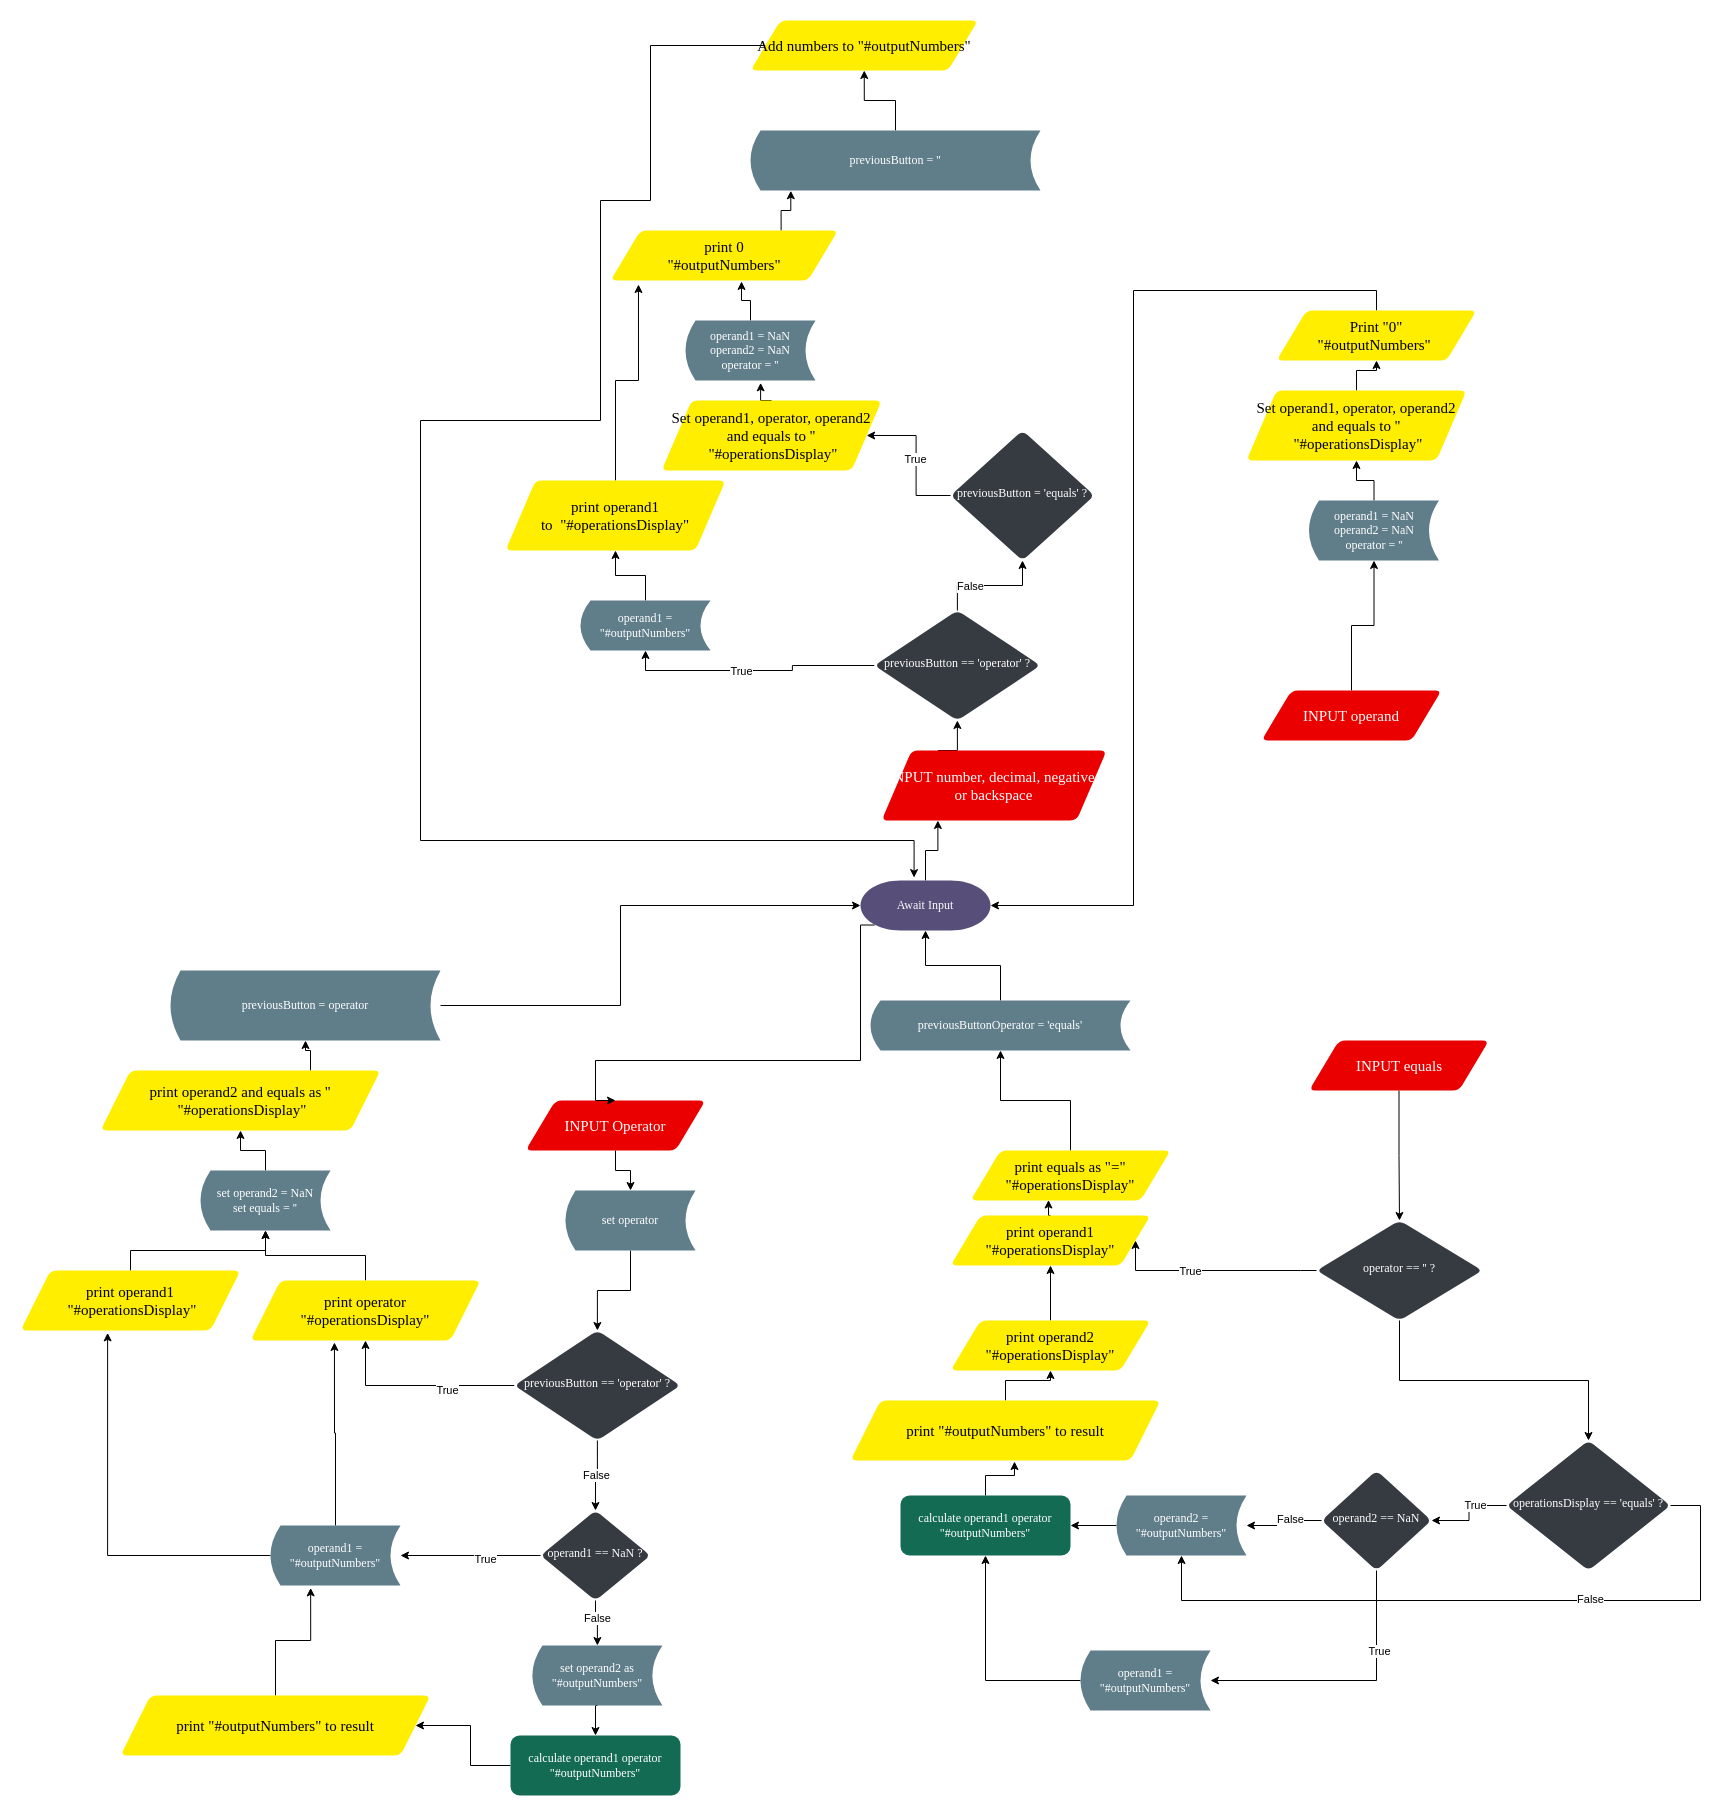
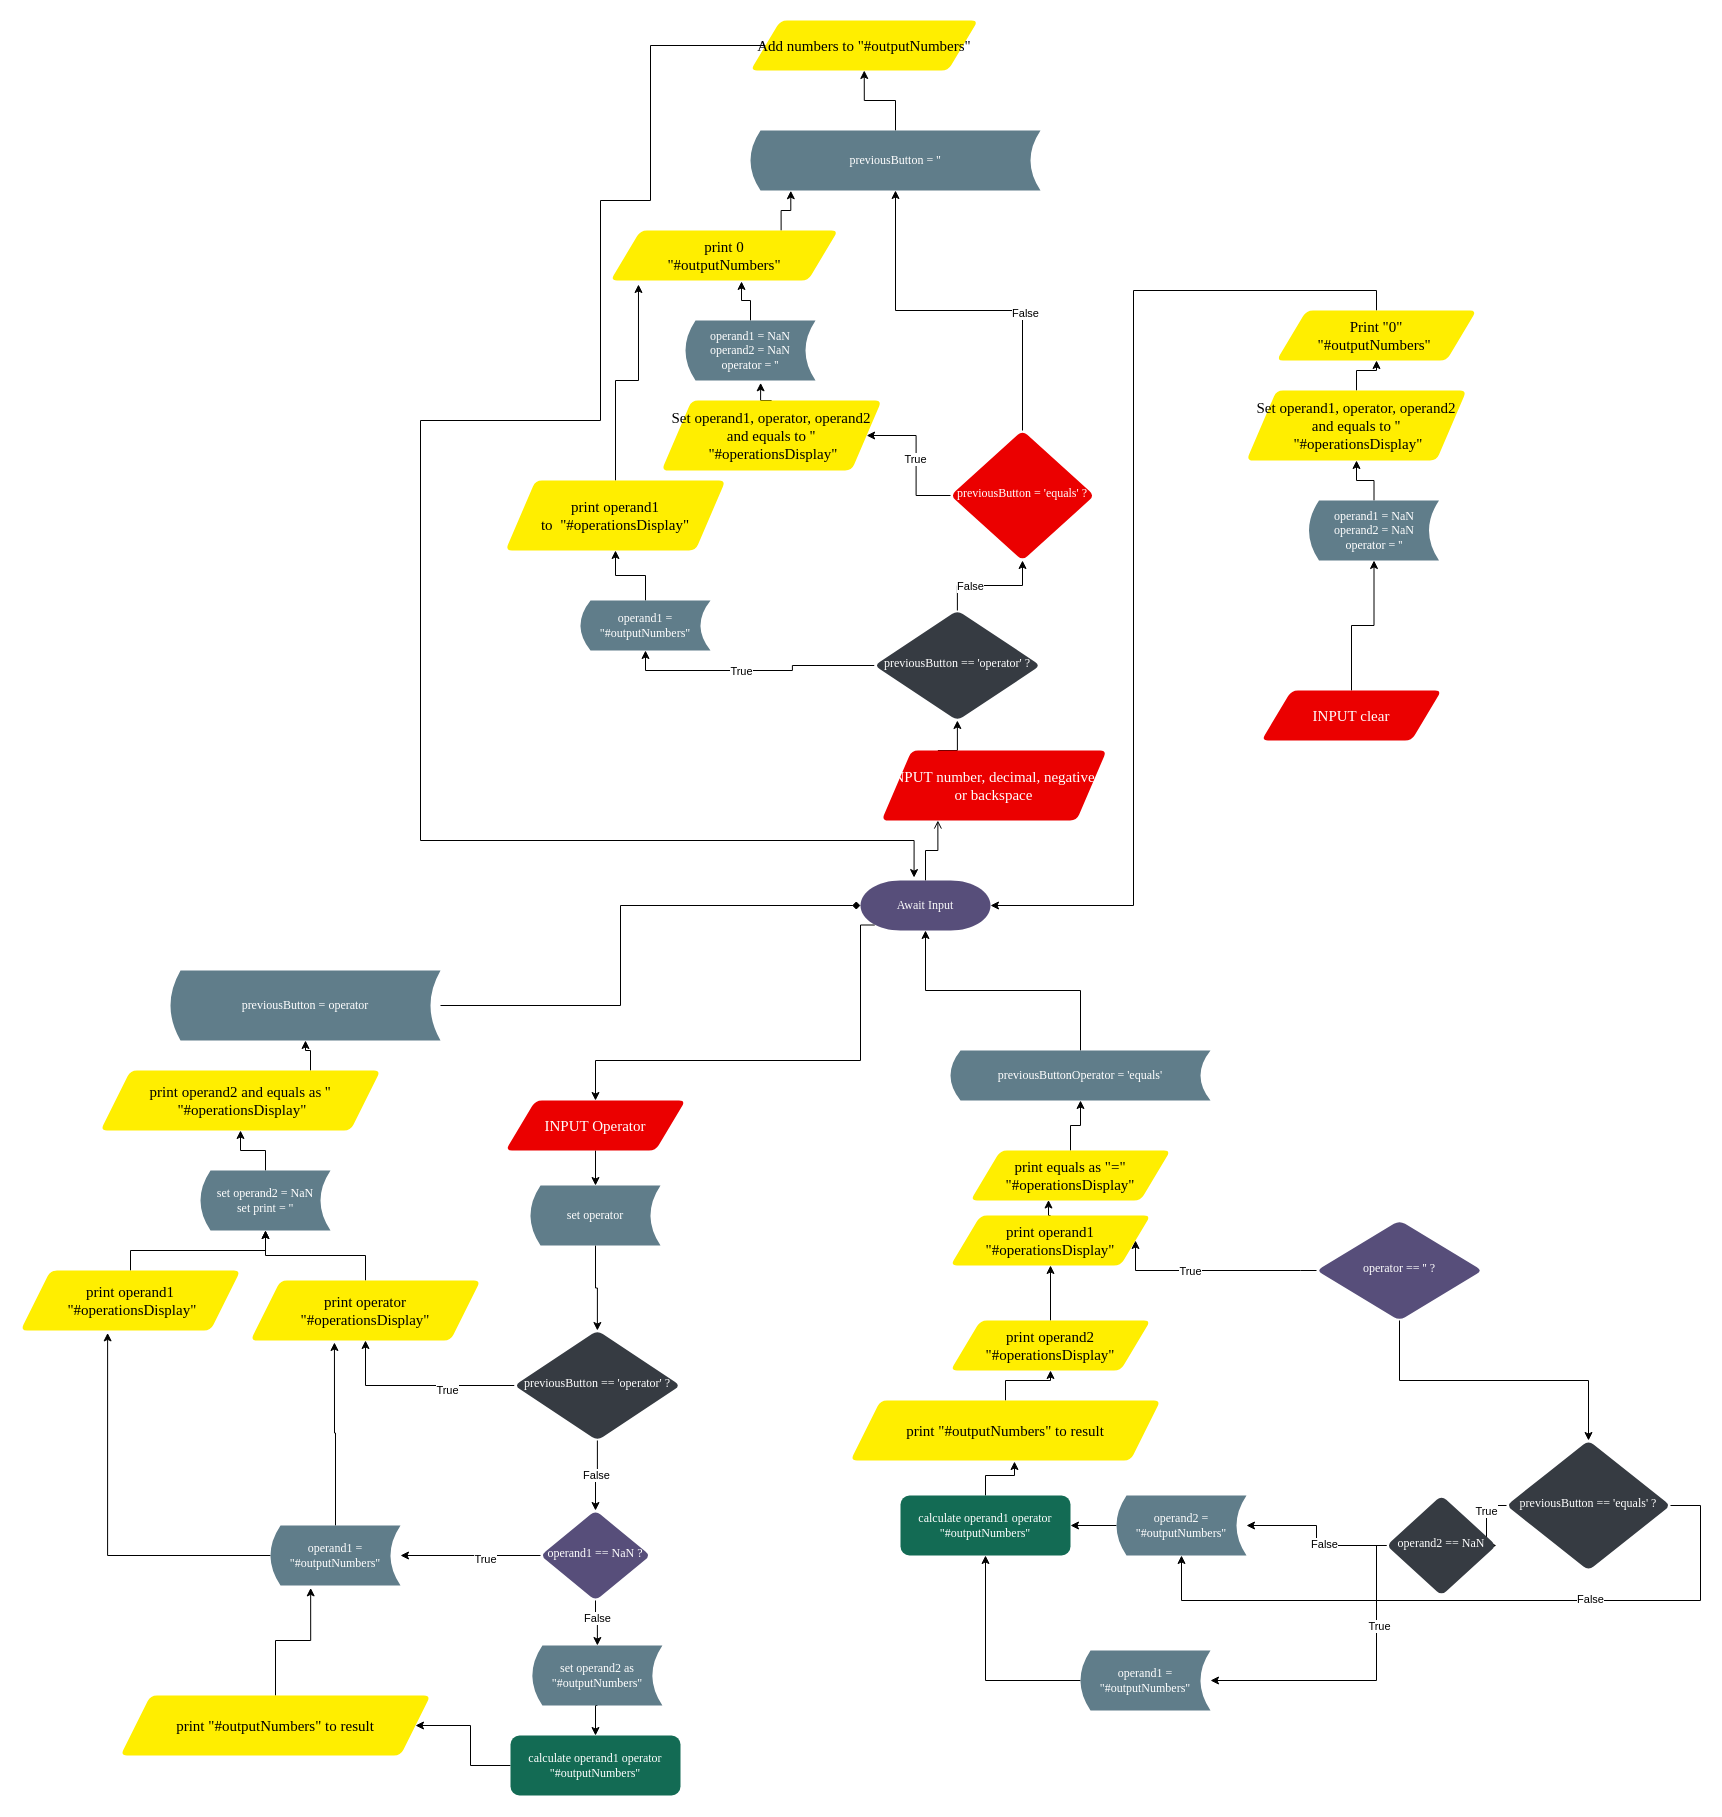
none -> (963, 311)
(1023, 496) -> (1023, 496)
(1352, 716) -> (1352, 716)
(938, 829) -> (938, 827)
(852, 906) -> (851, 906)
(1001, 1026) -> (1081, 1076)
(1399, 1066) -> none
(616, 1126) -> (596, 1126)
(1399, 1152) -> none
(266, 1201) -> (266, 1201)
(631, 1221) -> (596, 1216)
(1400, 1271) -> (1400, 1271)
(1589, 1504) -> (1589, 1504)
(1377, 1521) -> (1442, 1546)
(596, 1556) -> (596, 1556)
